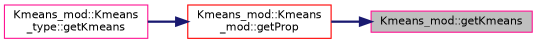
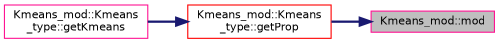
(259, 22) -> (259, 22)
(452, 22) -> (433, 22)
